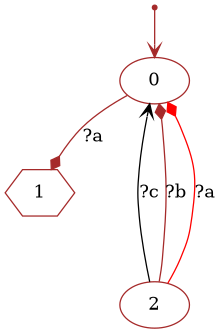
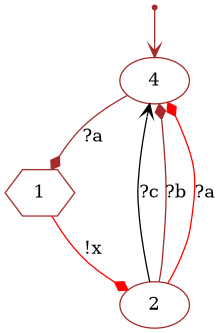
(155, 81) -> (155, 81)
none -> (79, 253)
